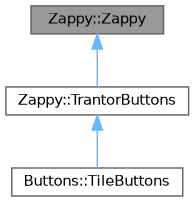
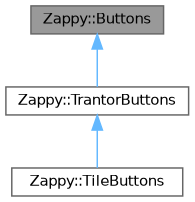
(97, 20) -> (97, 20)
(97, 182) -> (97, 182)
